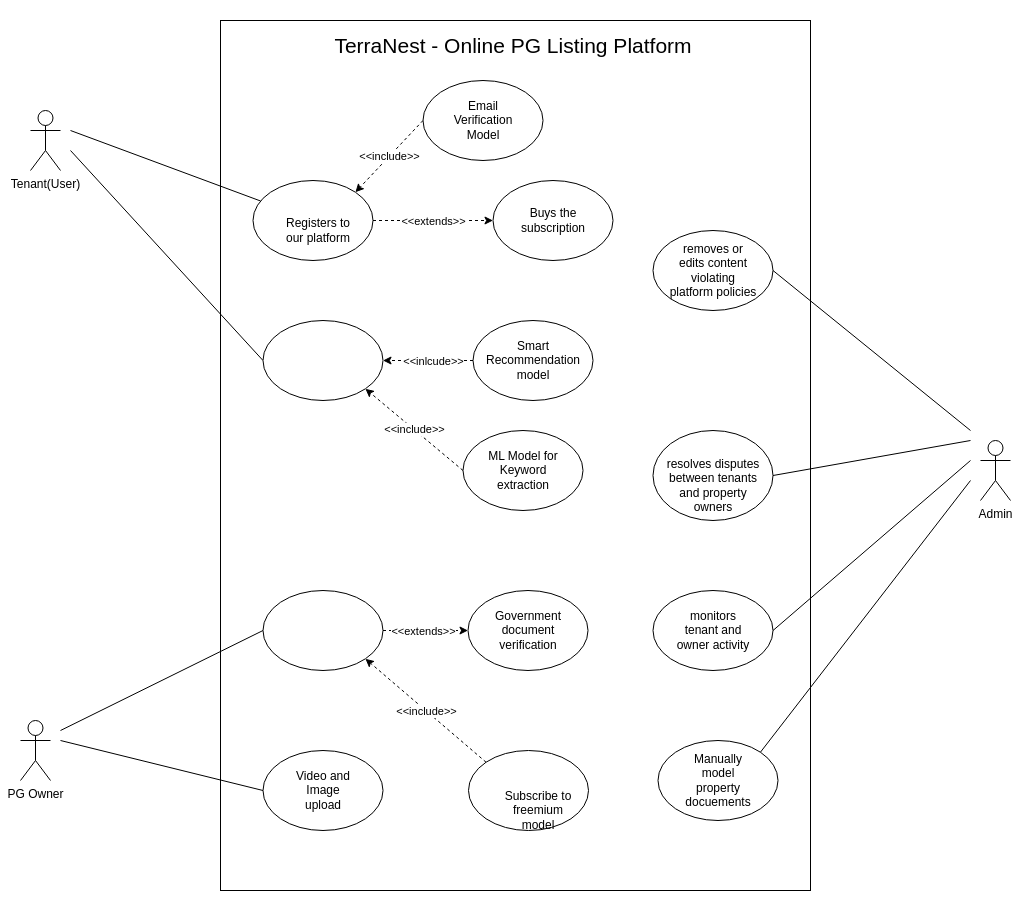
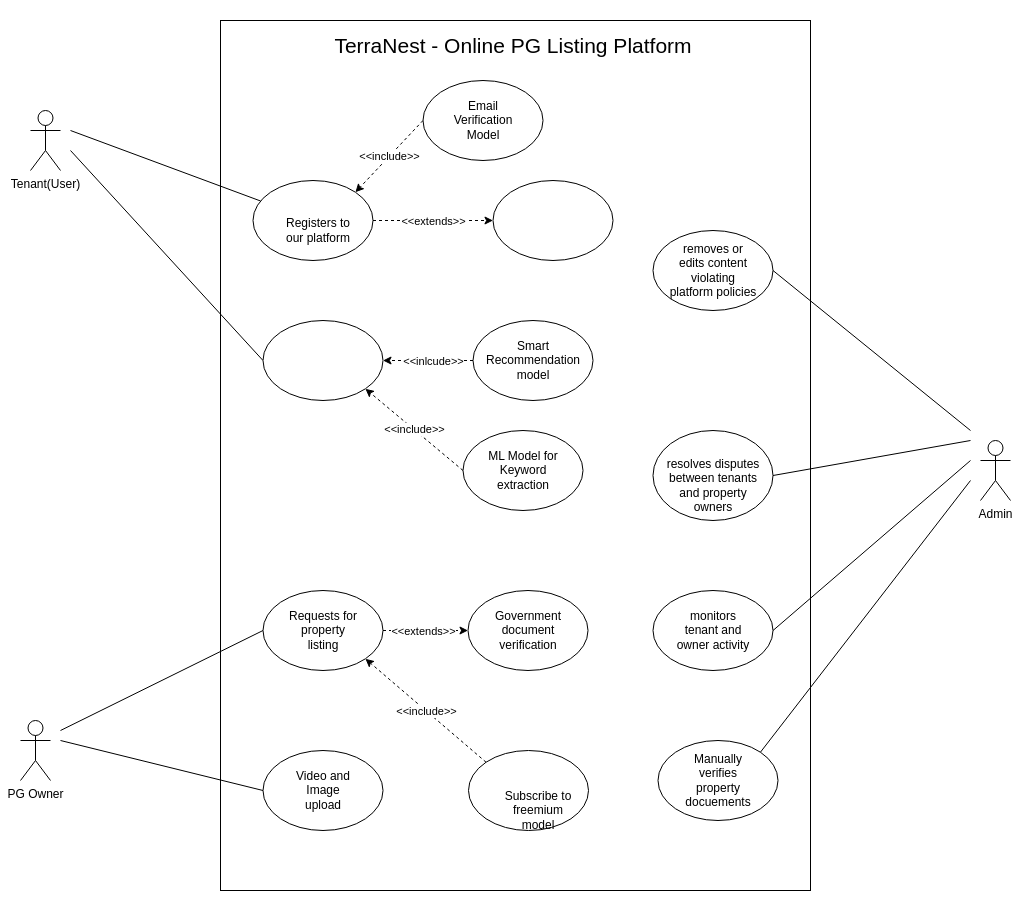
(553, 221) -> none
none -> (323, 631)
(719, 781) -> (719, 781)
